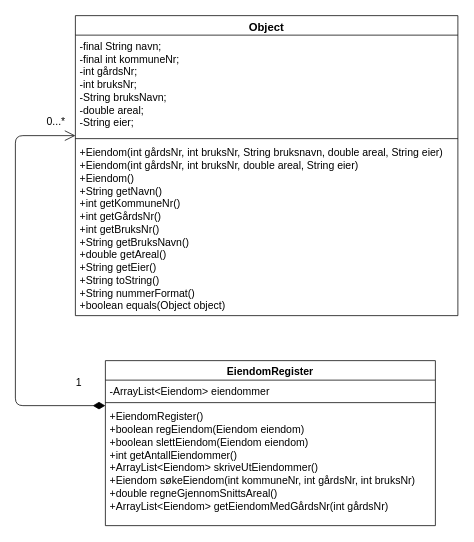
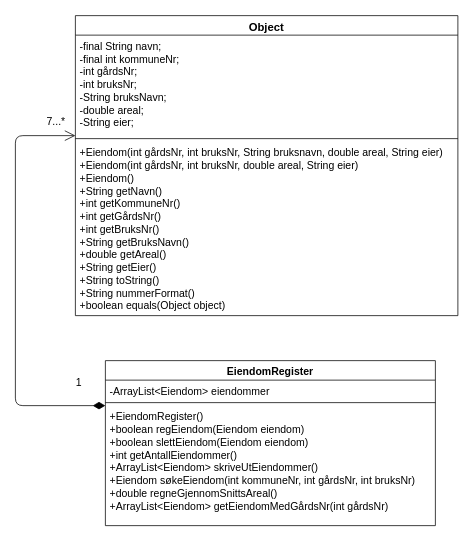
(57, 121) -> (57, 121)
